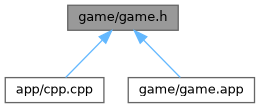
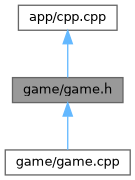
(84, 59) -> (68, 61)
(191, 90) -> (68, 162)
